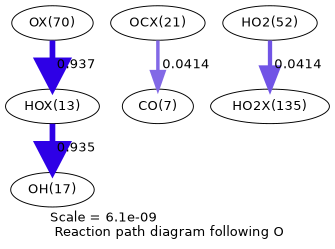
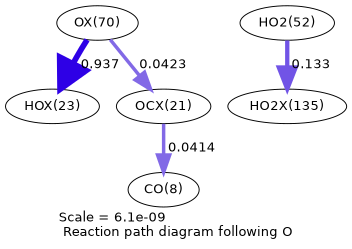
none -> (125, 58)
(296, 65) -> (309, 65)
(52, 106) -> (52, 106)
(158, 106) -> (164, 190)
(52, 190) -> none
